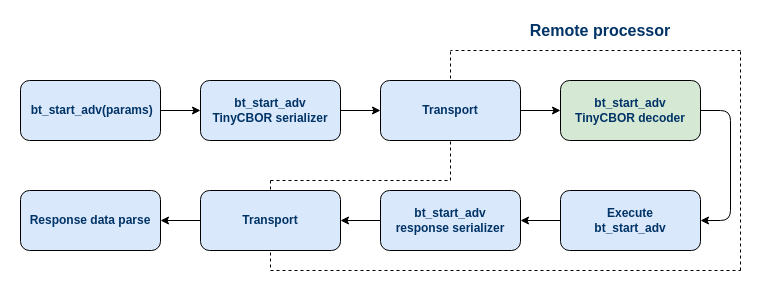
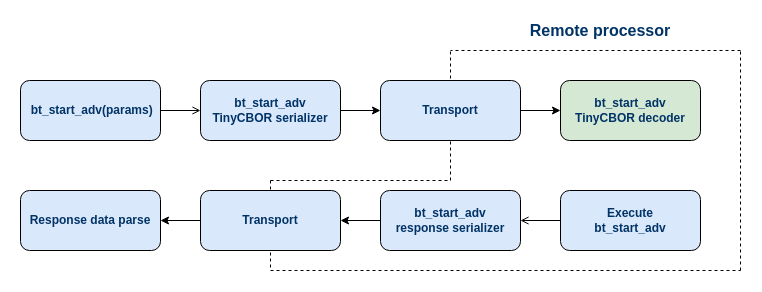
(192, 111) -> (194, 111)
(731, 162) -> none
(528, 221) -> (526, 221)
